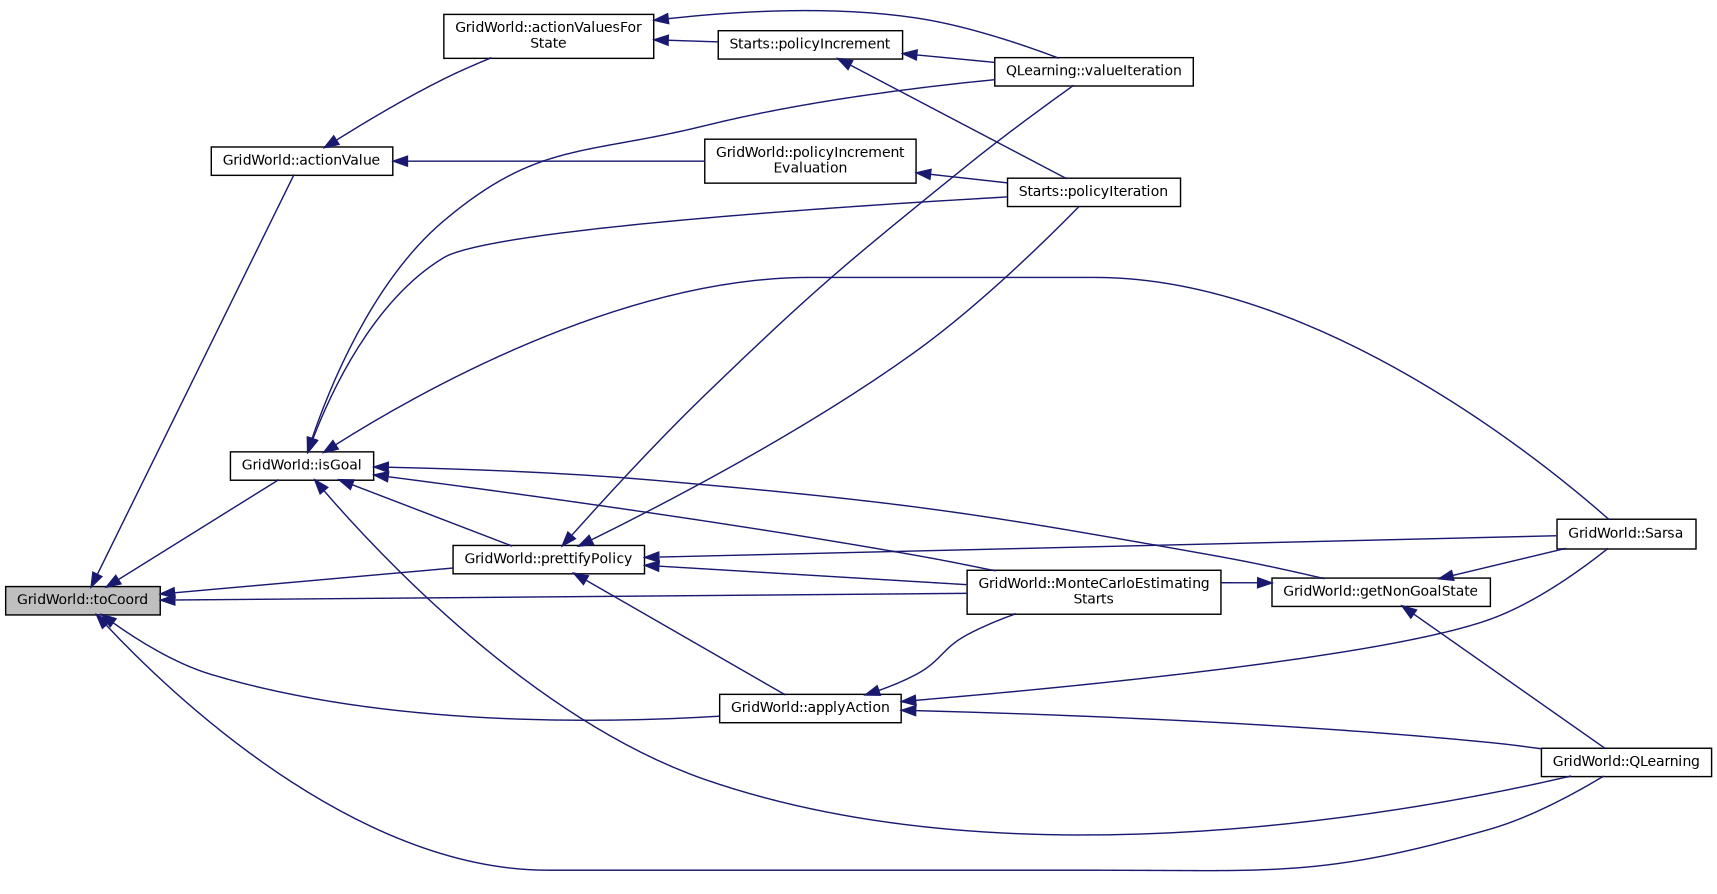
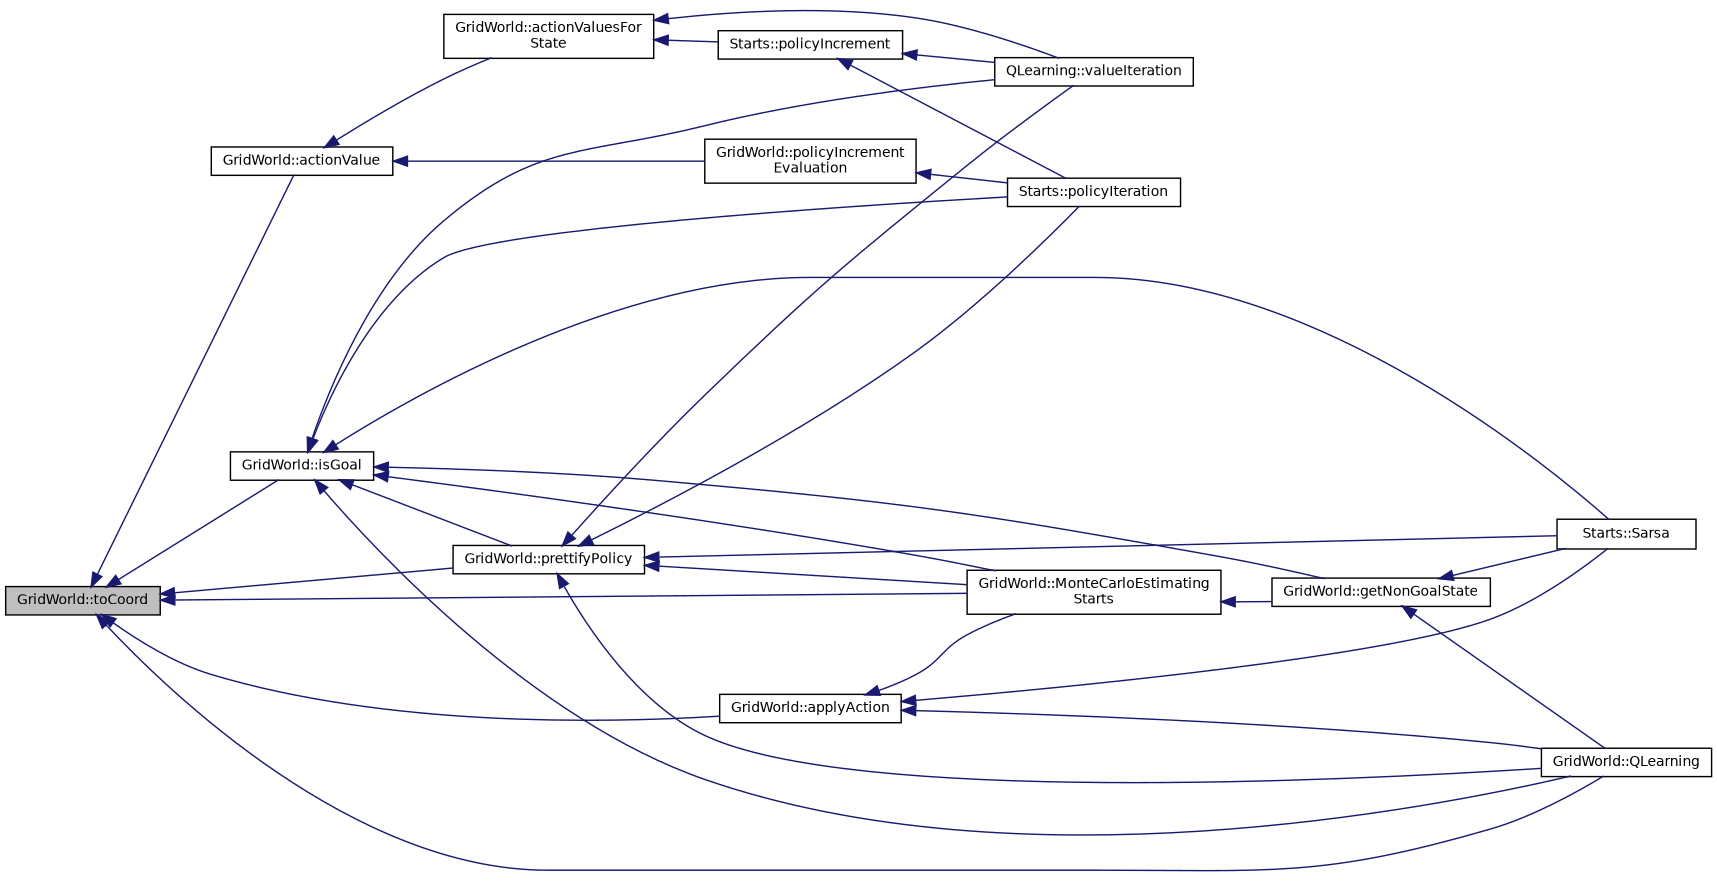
(1627, 534) -> (1627, 534)
(1239, 583) -> (1254, 602)
(686, 638) -> (1017, 780)
